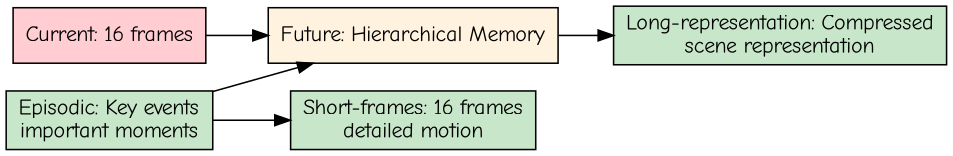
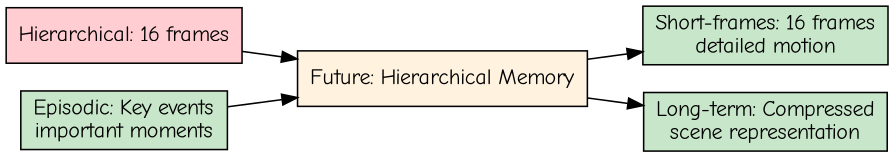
(109, 35) -> (124, 35)
(780, 35) -> (765, 122)
(244, 120) -> (607, 57)
